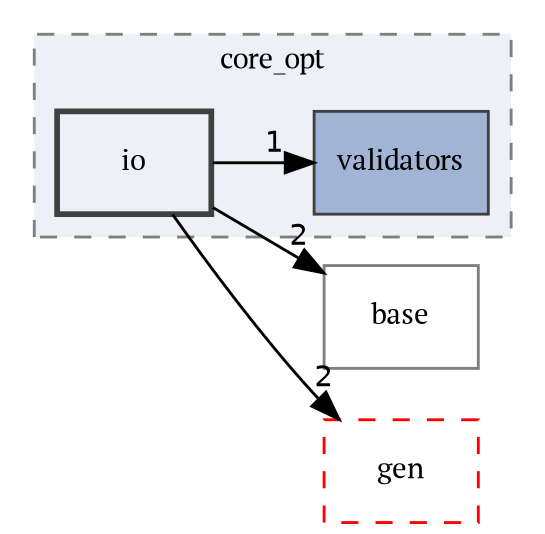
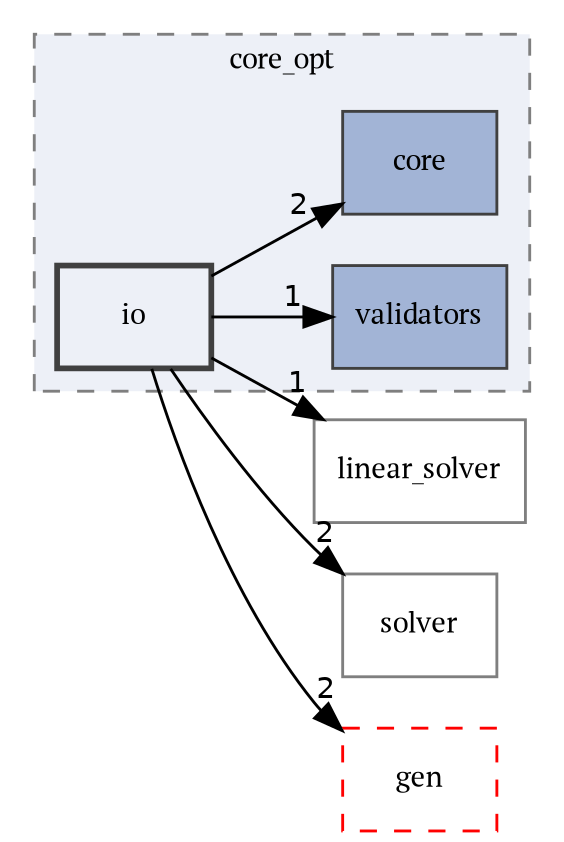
none -> (420, 163)
(401, 317) -> (420, 625)
none -> (420, 471)
